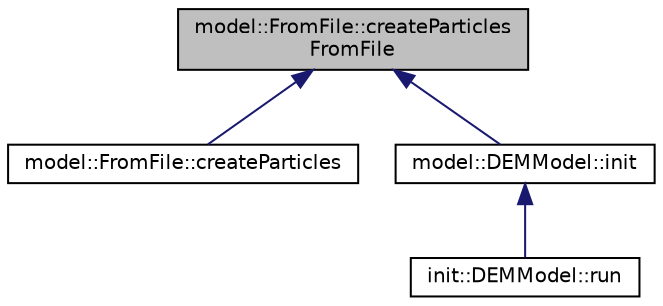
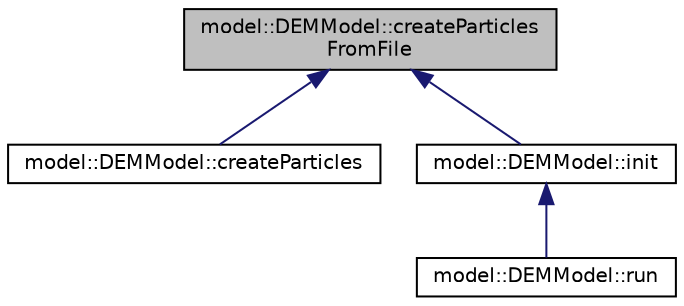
(353, 39) -> (370, 39)
(183, 164) -> (194, 164)
(525, 277) -> (546, 277)
